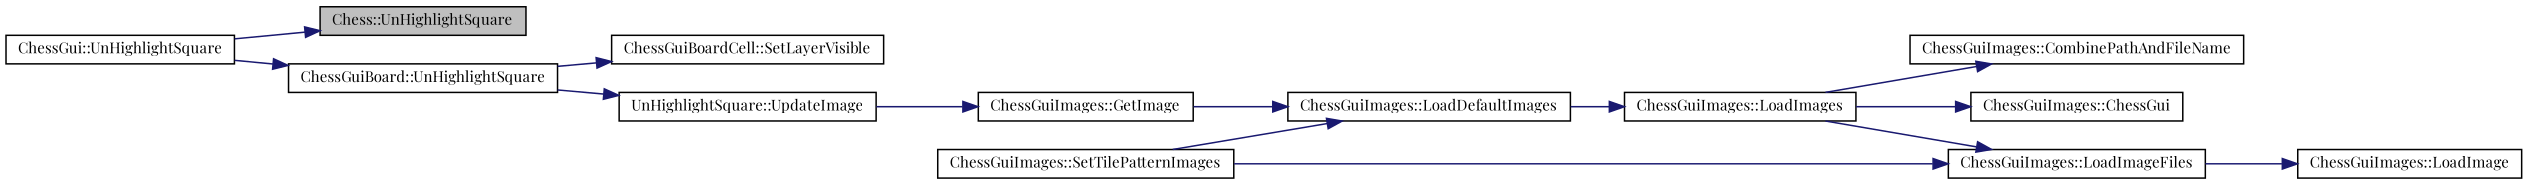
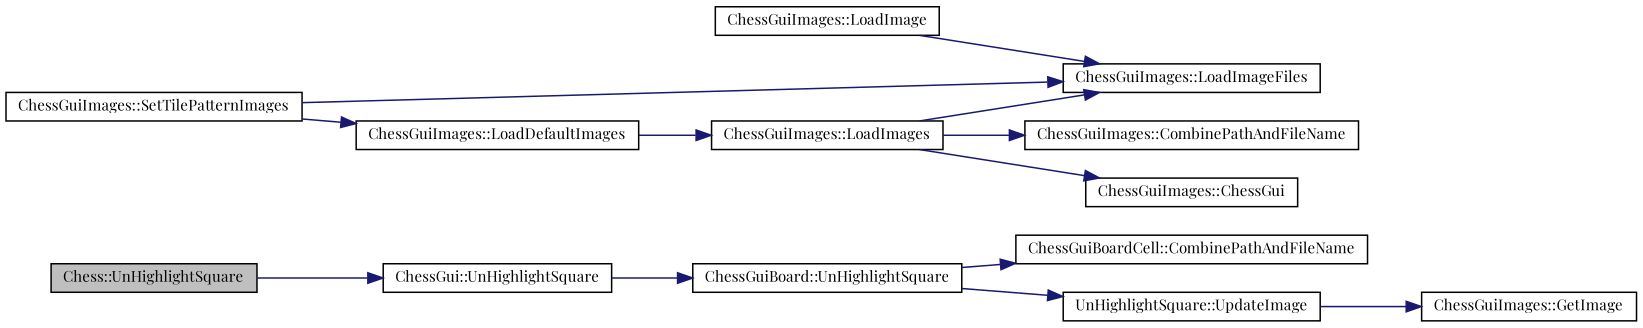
(270, 35) -> (312, 278)
(748, 50) -> (1192, 249)
(1233, 107) -> none
(2244, 164) -> (1002, 48)
